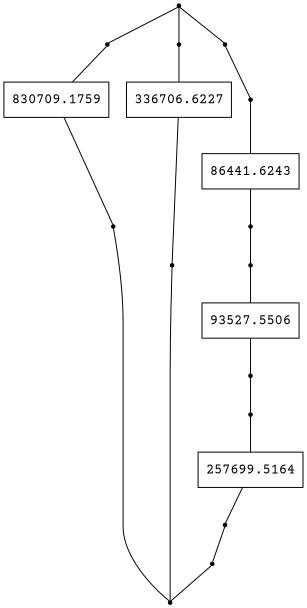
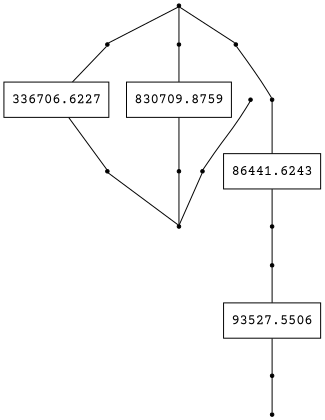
(56, 100) -> (179, 100)
(251, 470) -> none
